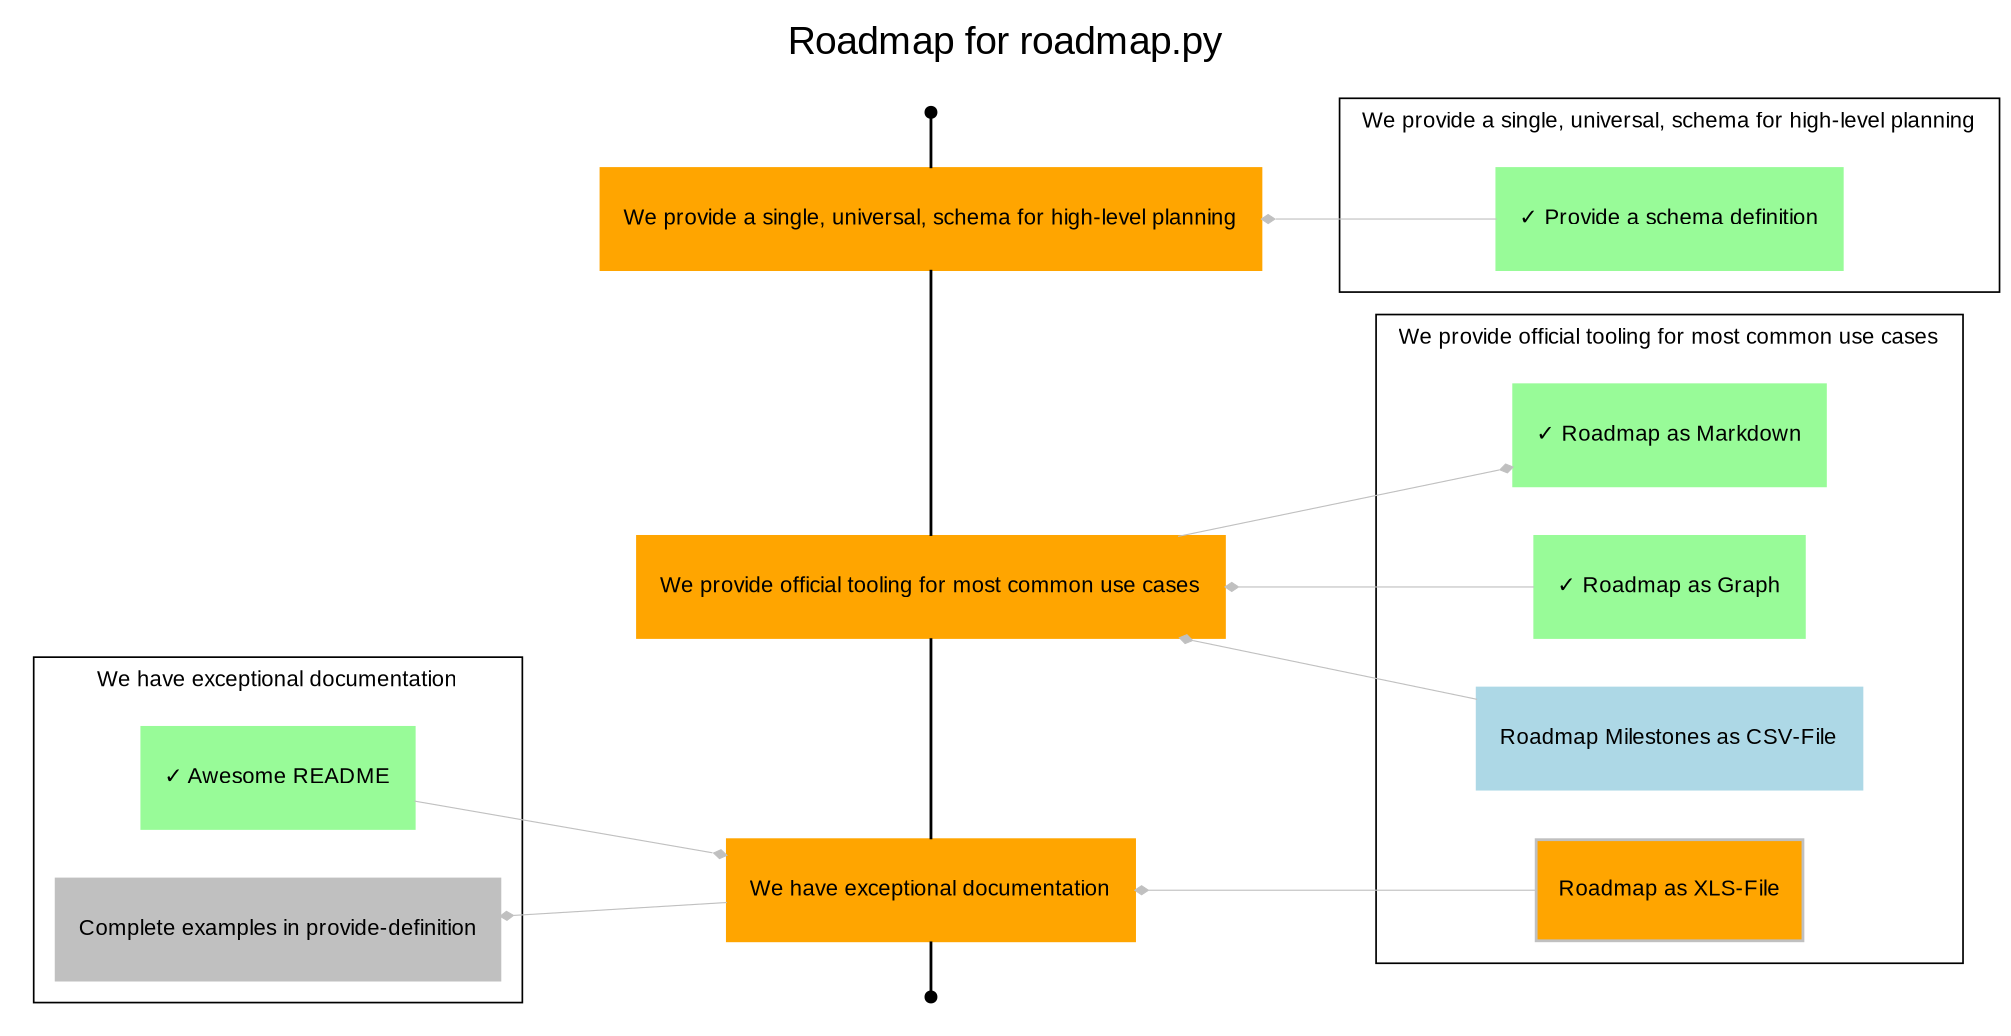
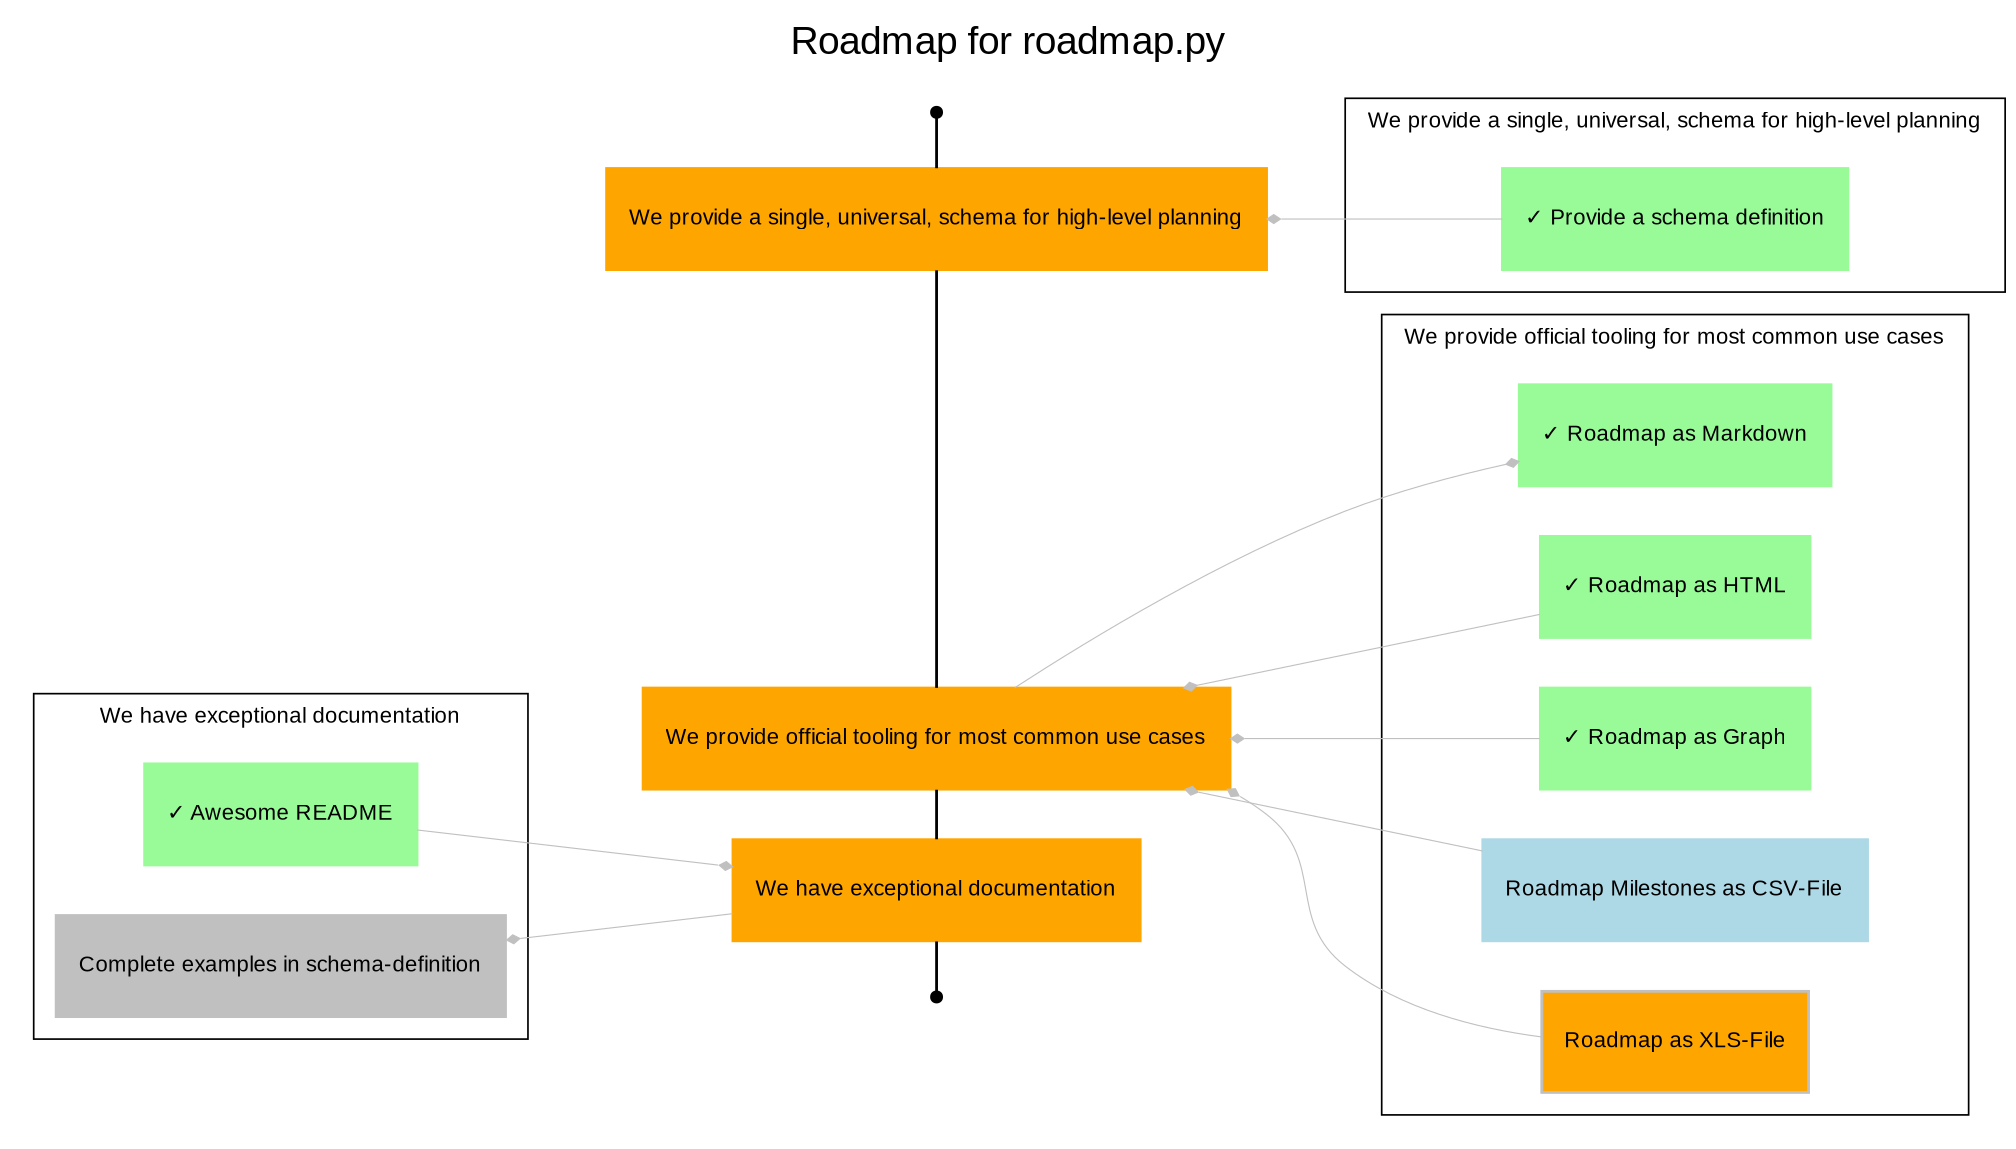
none -> (1675, 587)
(1342, 890) -> (1346, 967)
(278, 930) -> (281, 966)
